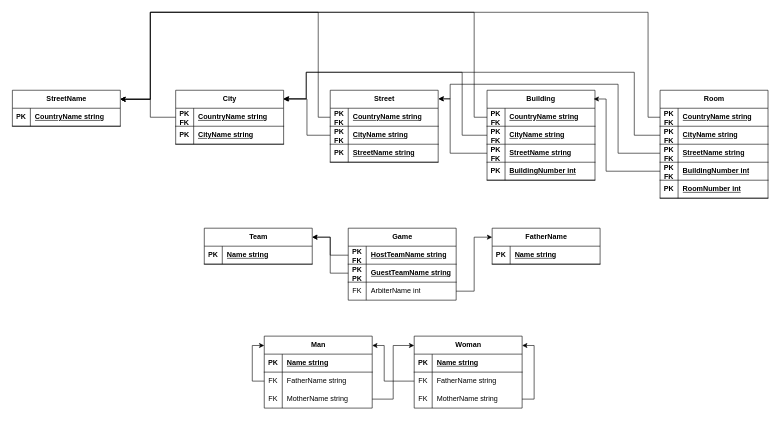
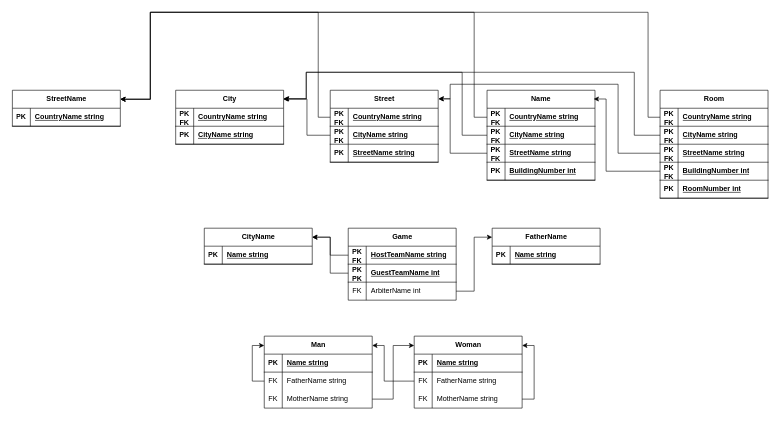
(541, 99) -> (541, 99)
(153, 117) -> none
(259, 237) -> (259, 237)
(410, 273) -> (404, 273)
